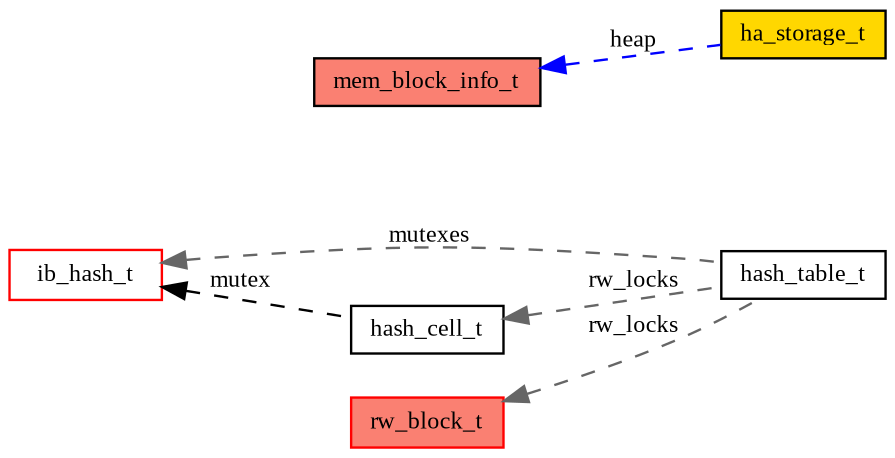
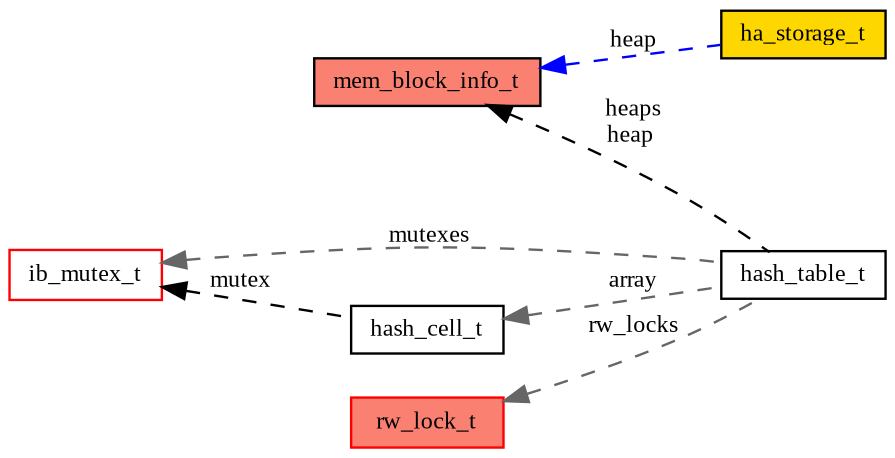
none -> (644, 176)
(86, 275) -> (86, 275)
(631, 281) -> (631, 281)
(427, 423) -> (427, 423)
